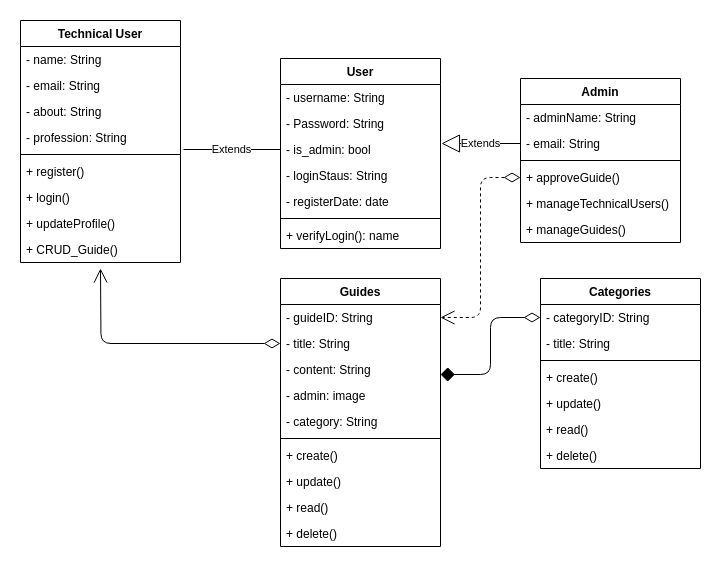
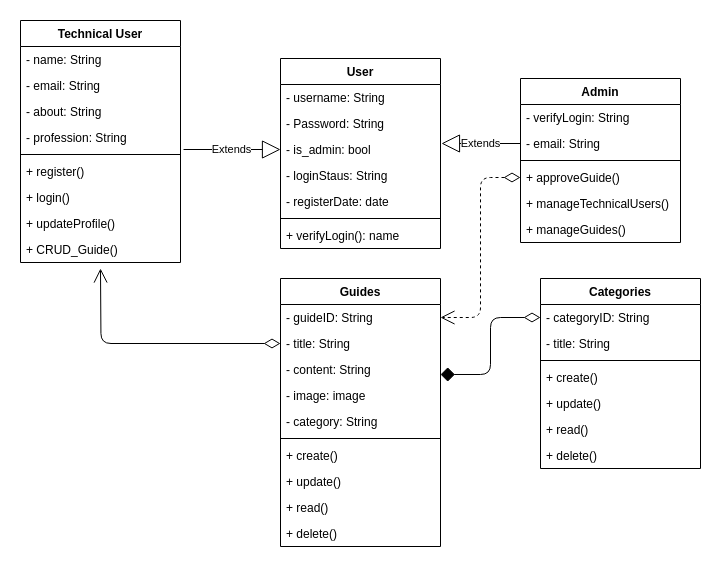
(582, 118) -> (587, 118)
(269, 150) -> (261, 150)
(325, 396) -> (325, 396)
